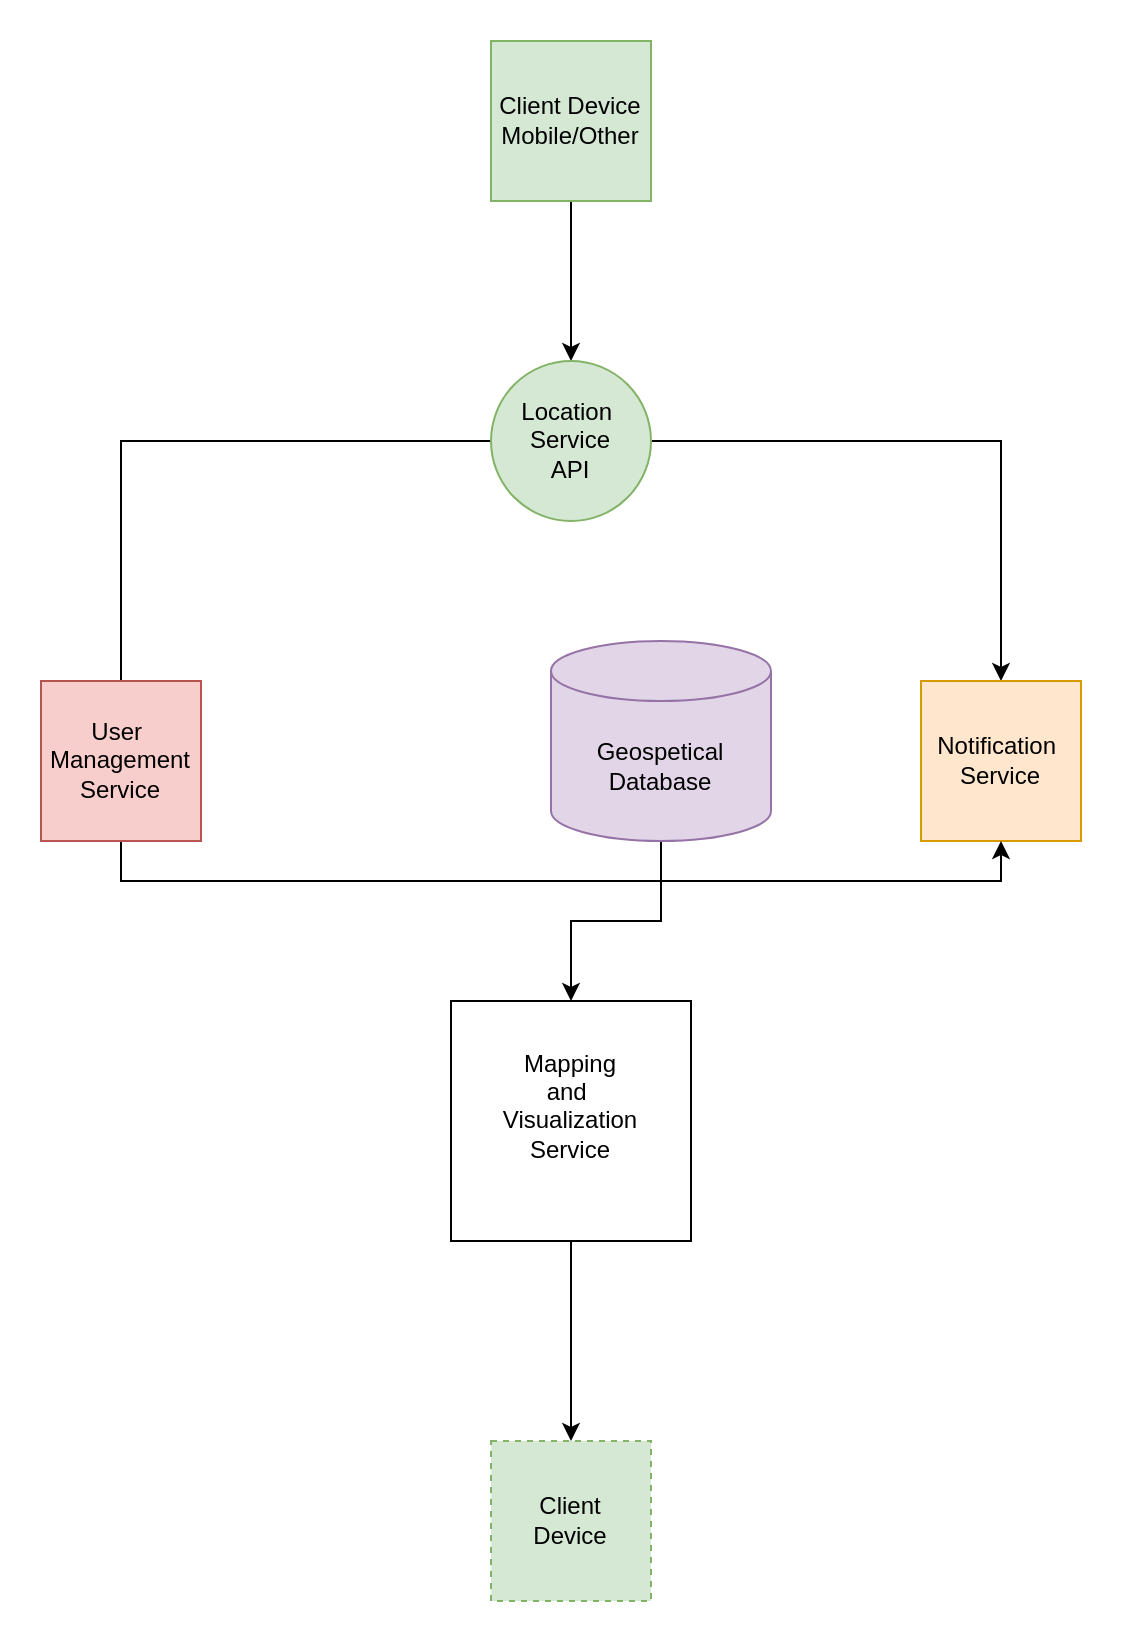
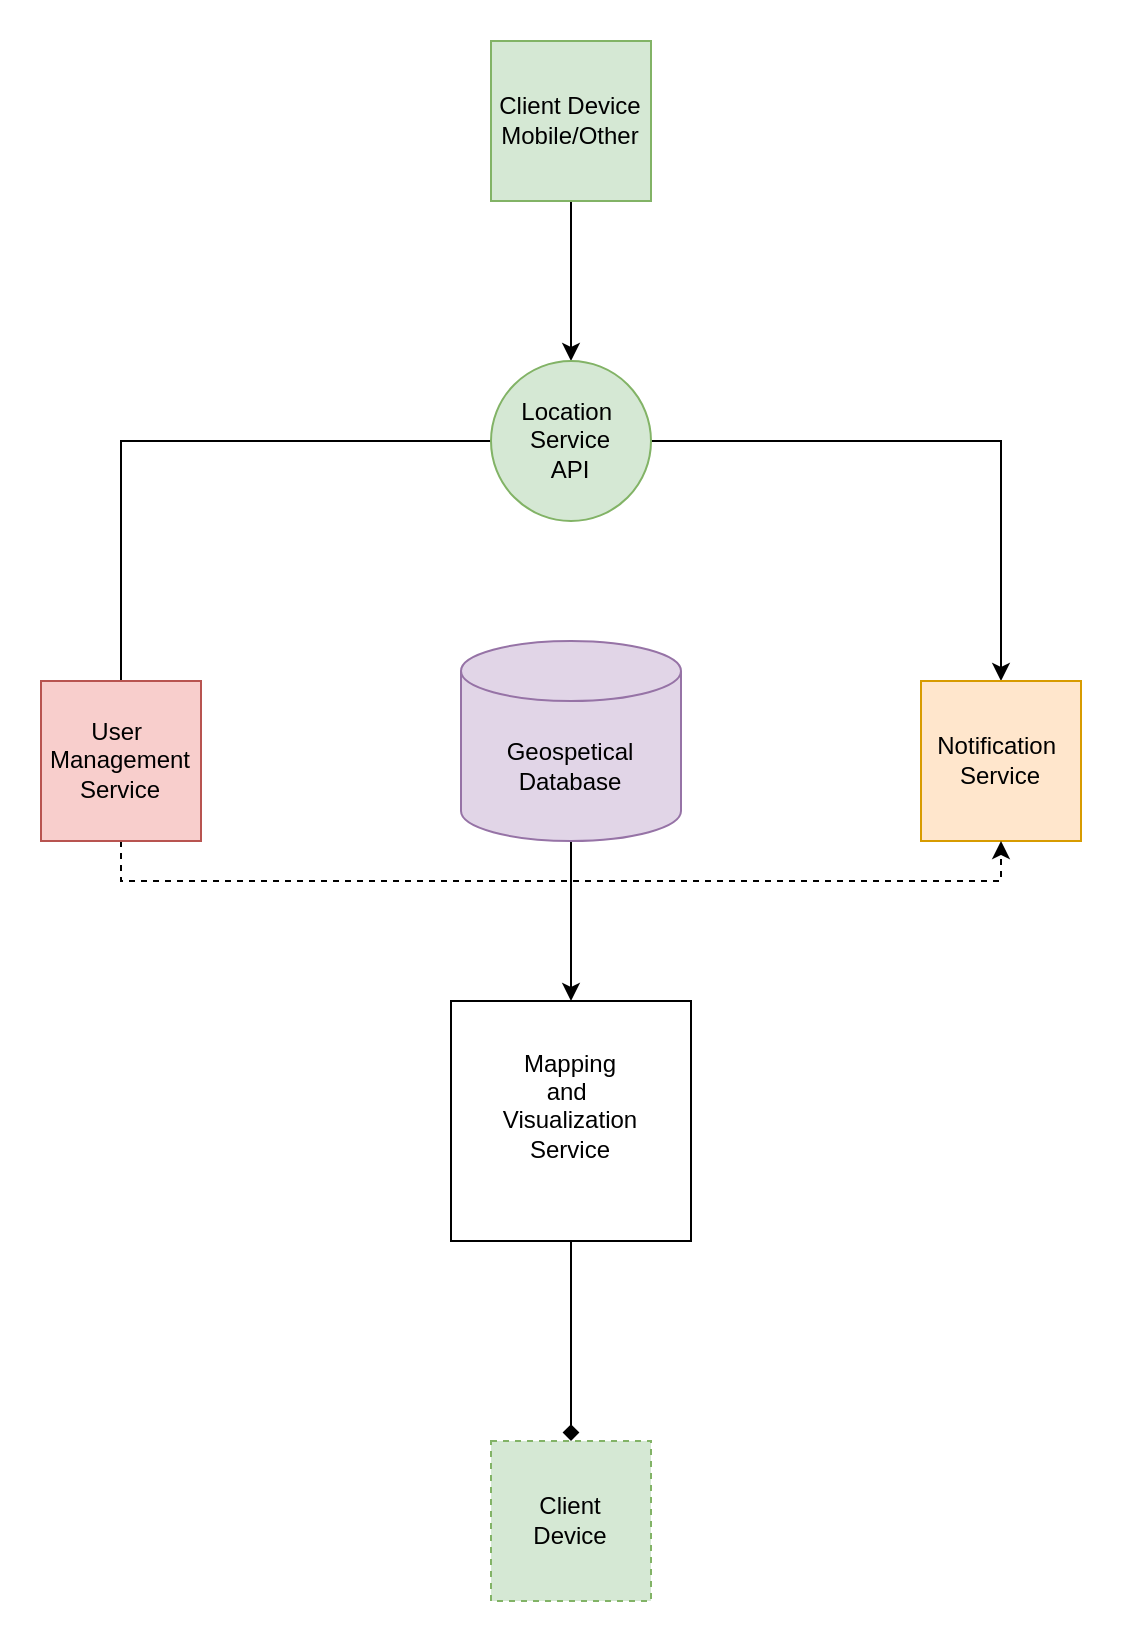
(661, 741) -> (571, 741)
(326, 881) -> (326, 881)
(571, 1426) -> (571, 1425)
